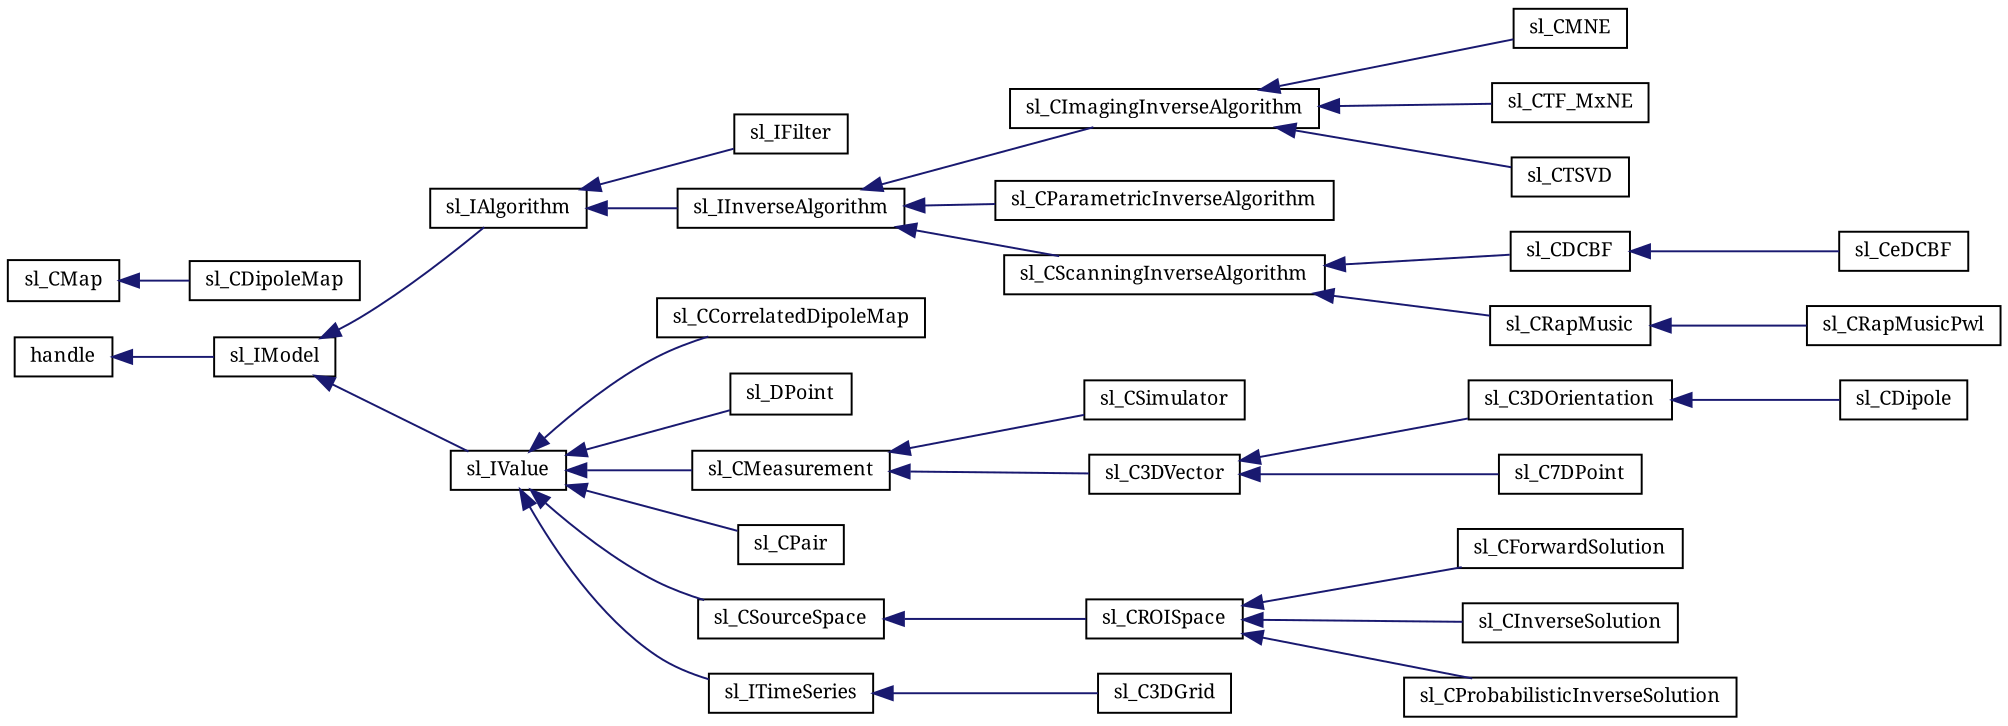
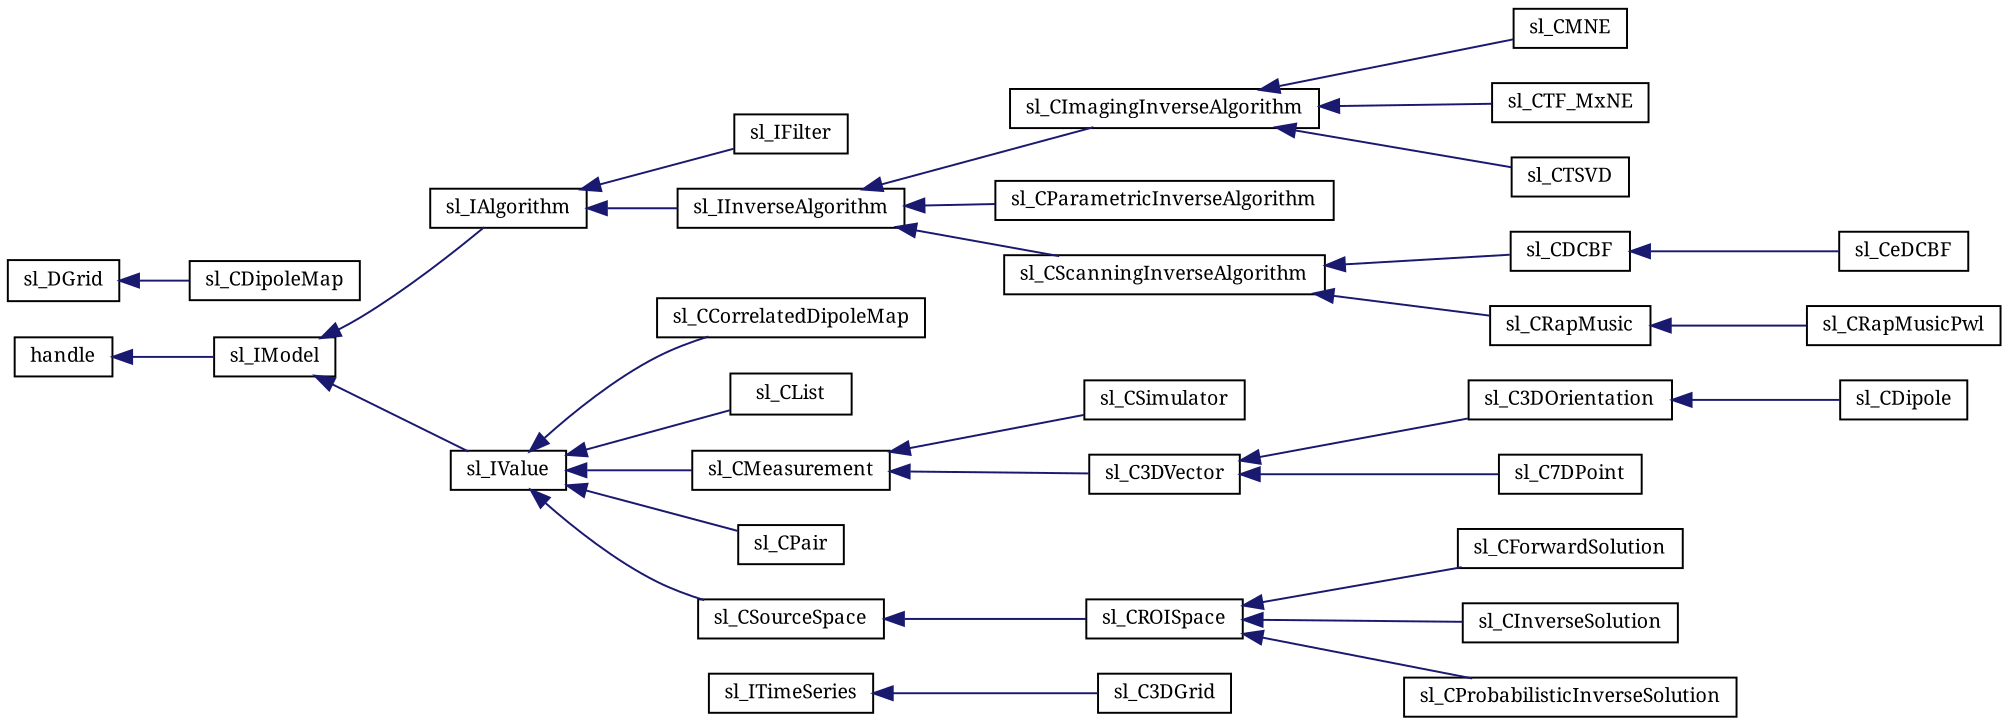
(64, 281) -> (64, 281)
(791, 394) -> (791, 394)
(604, 610) -> none
